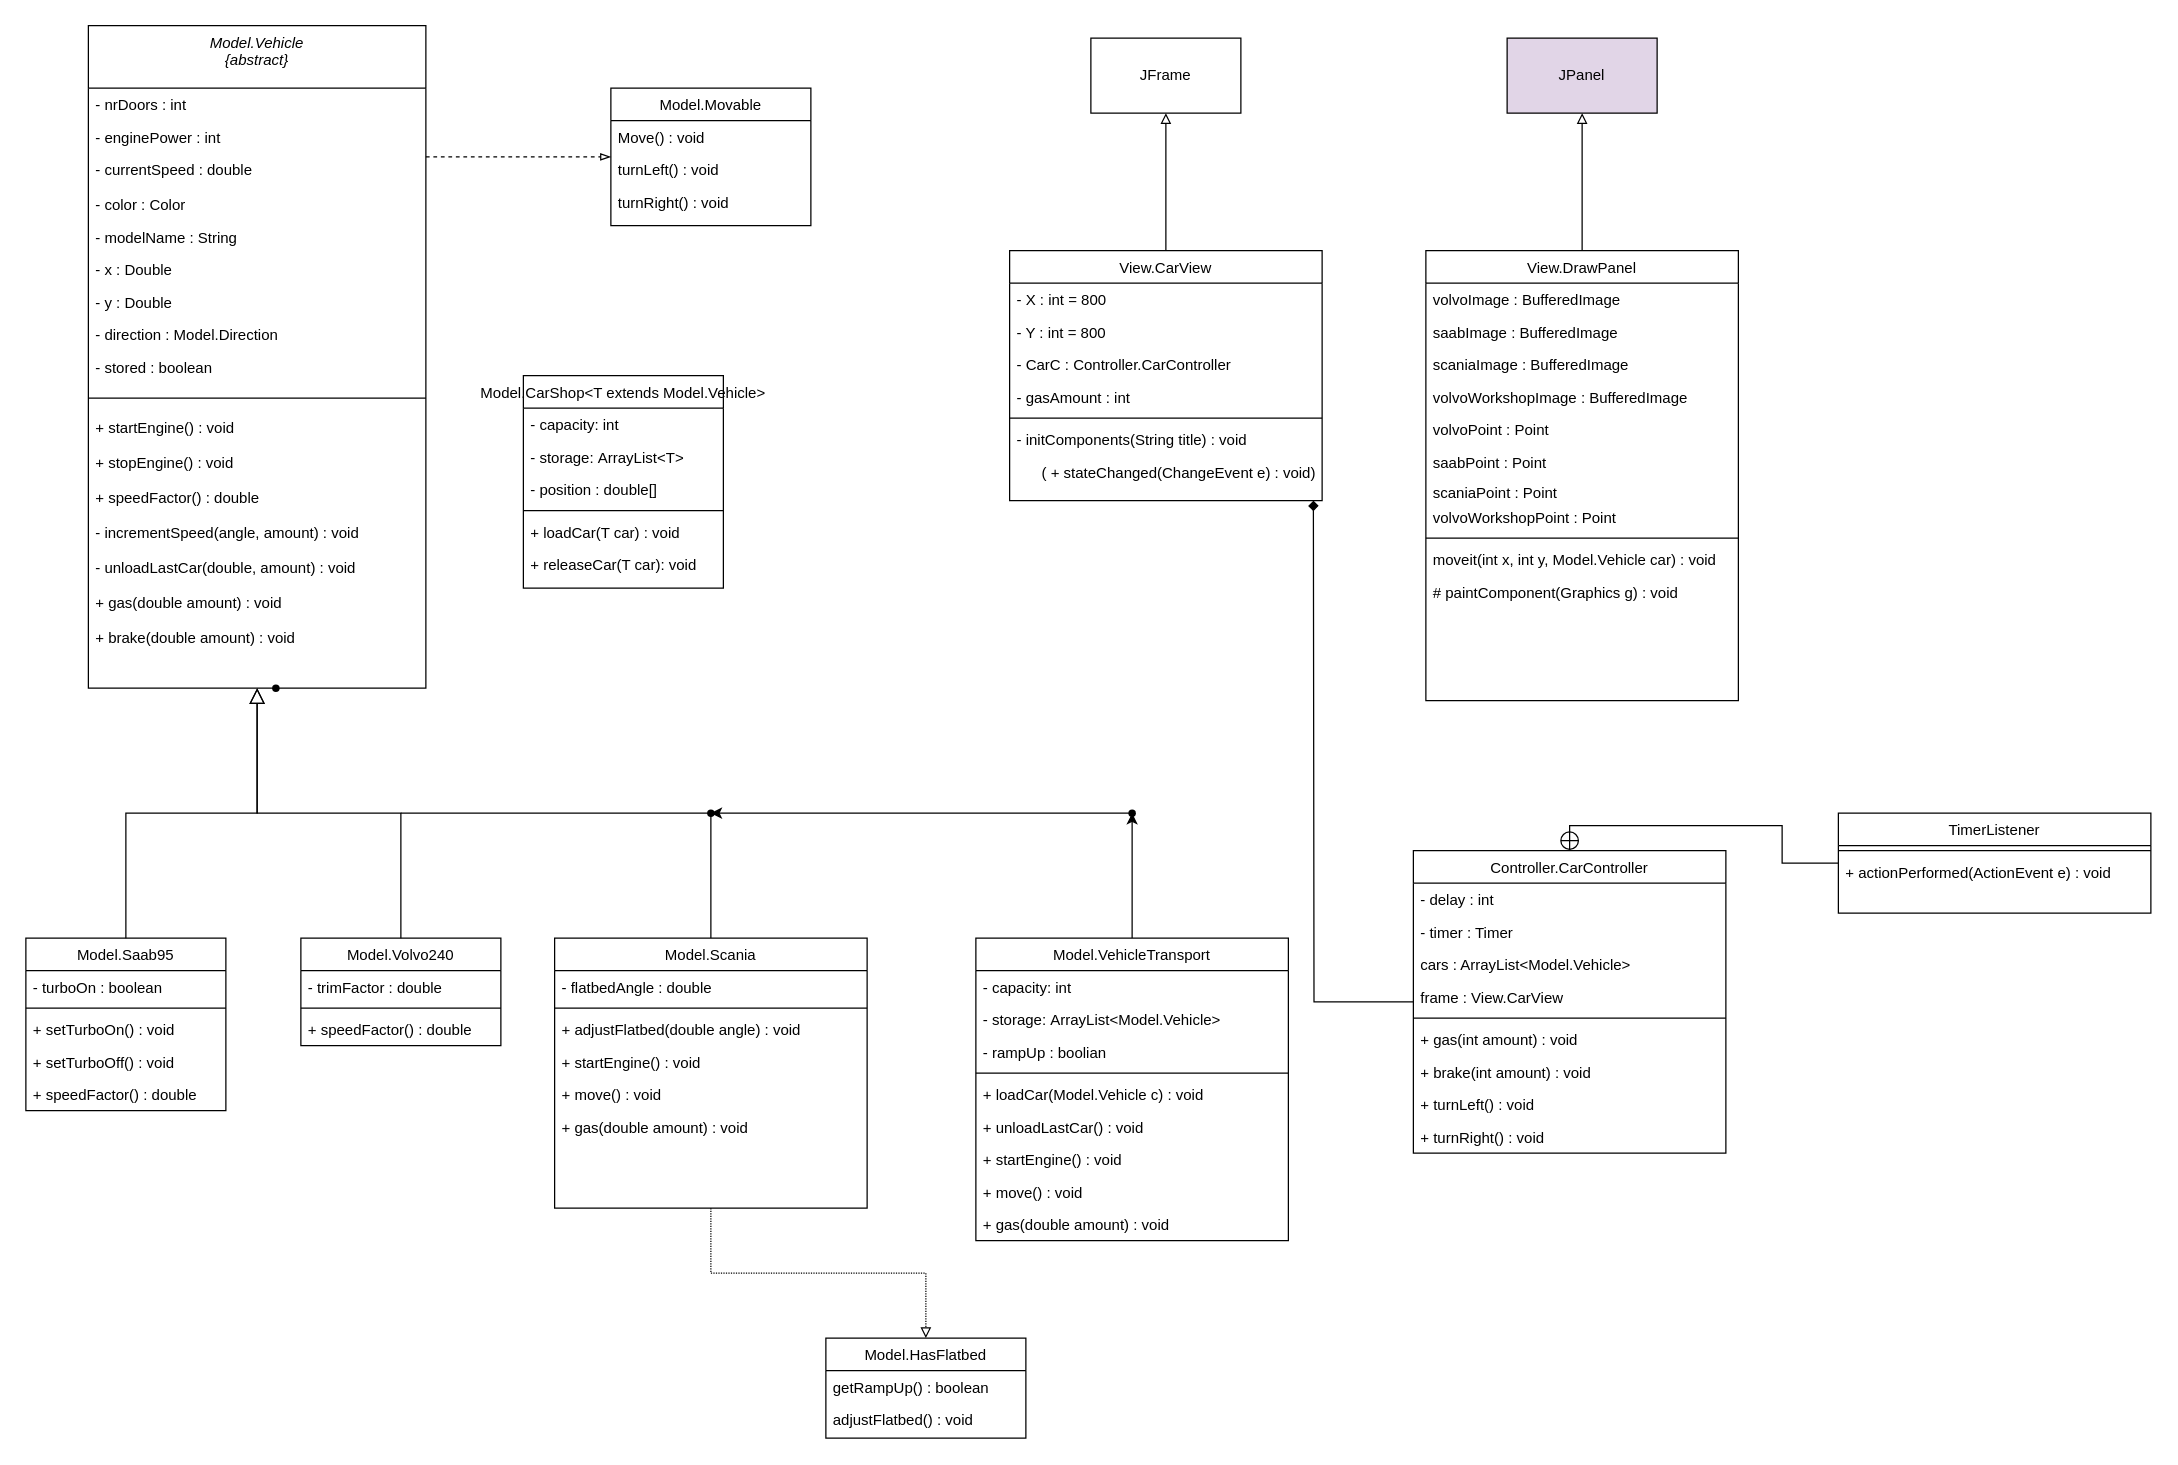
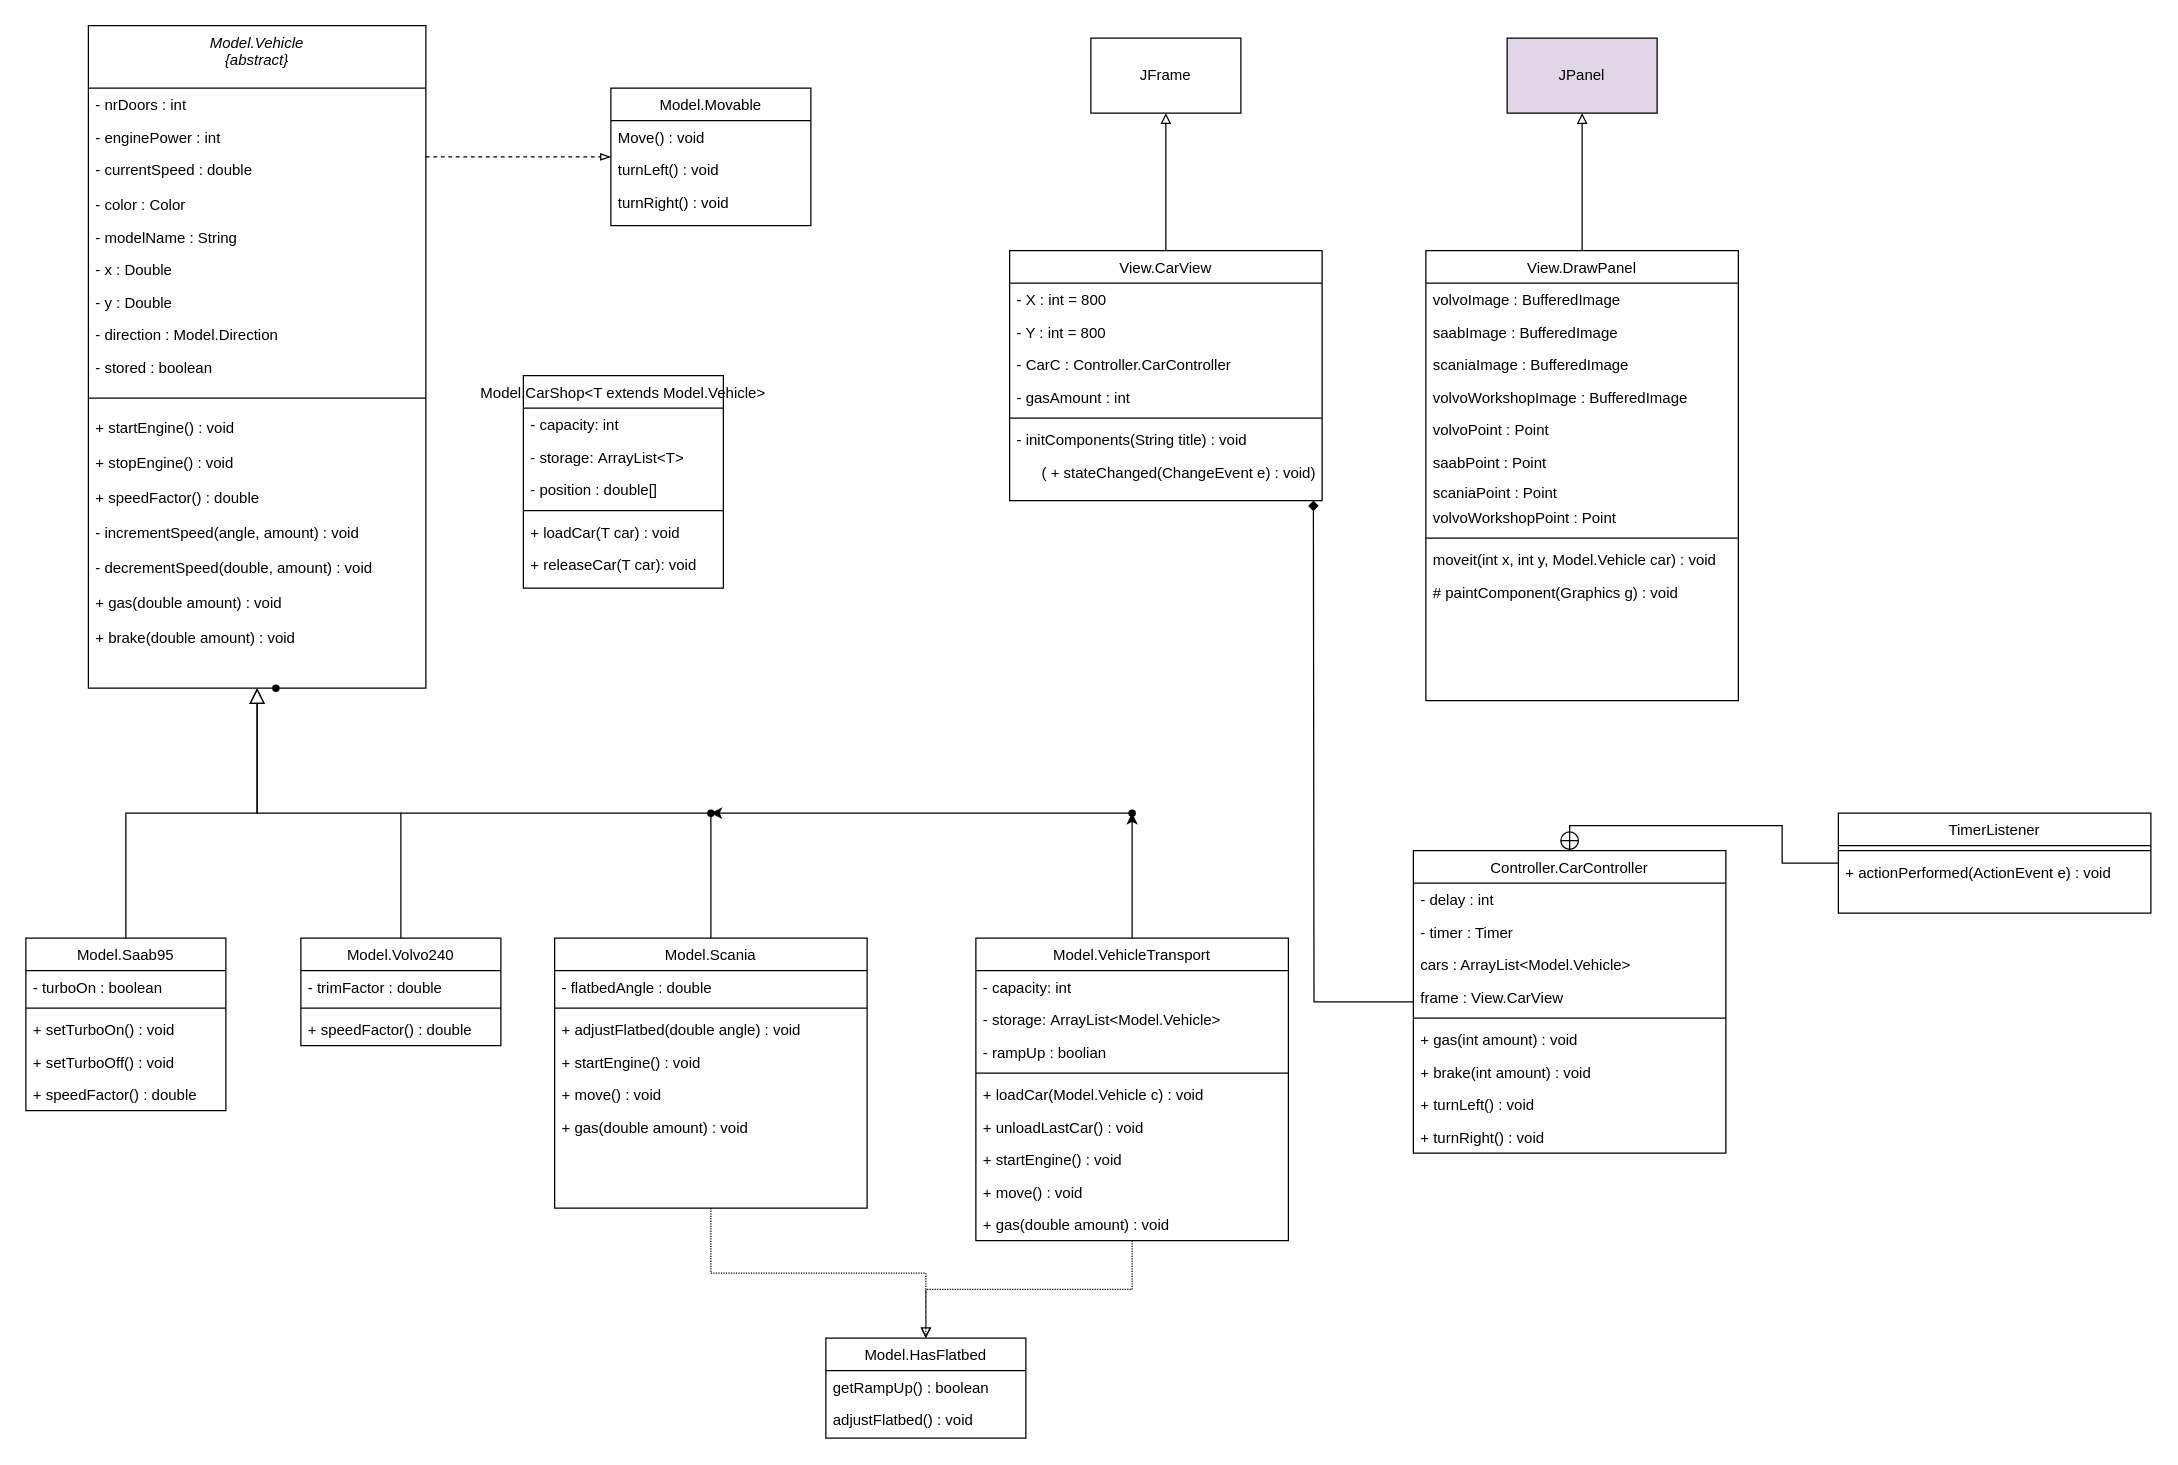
(239, 568) -> (245, 568)
none -> (1053, 1289)
(926, 1328) -> (926, 1332)
